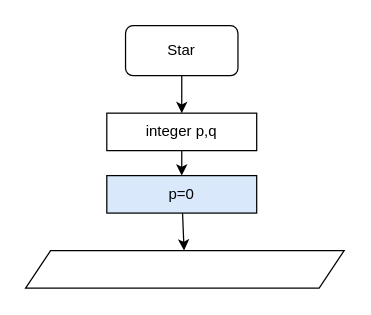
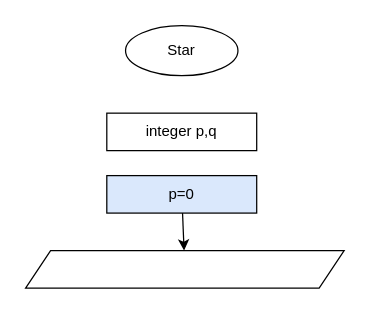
(182, 51) -> (182, 51)
(182, 90) -> none
(182, 159) -> none
